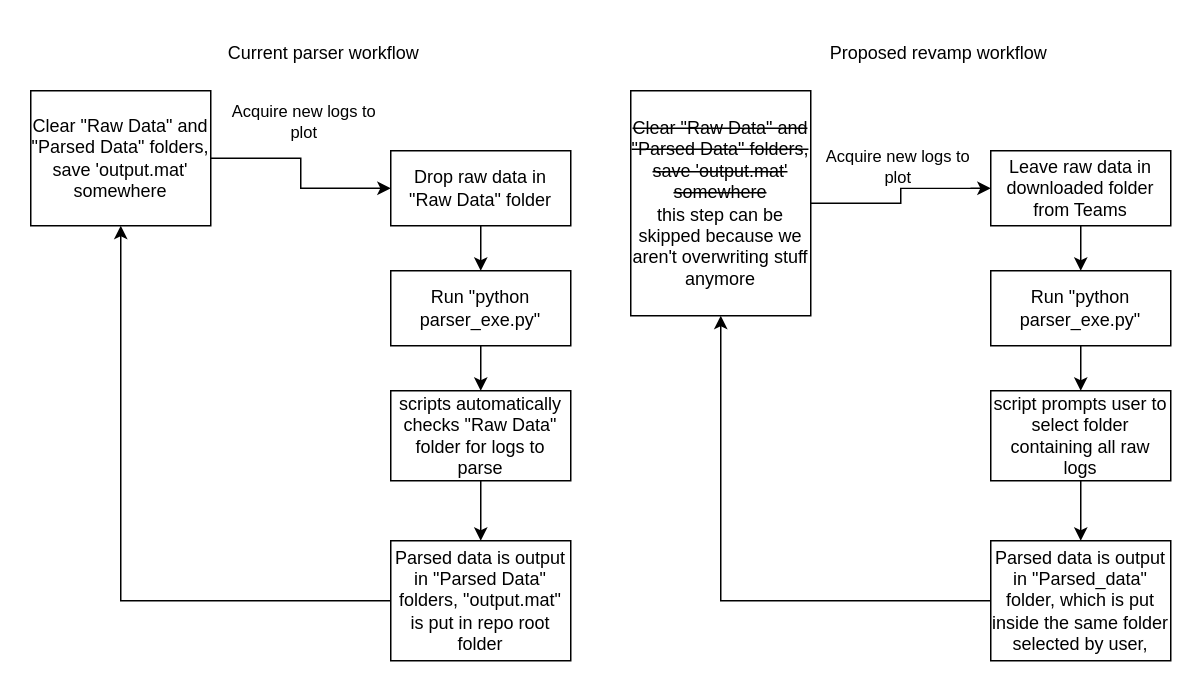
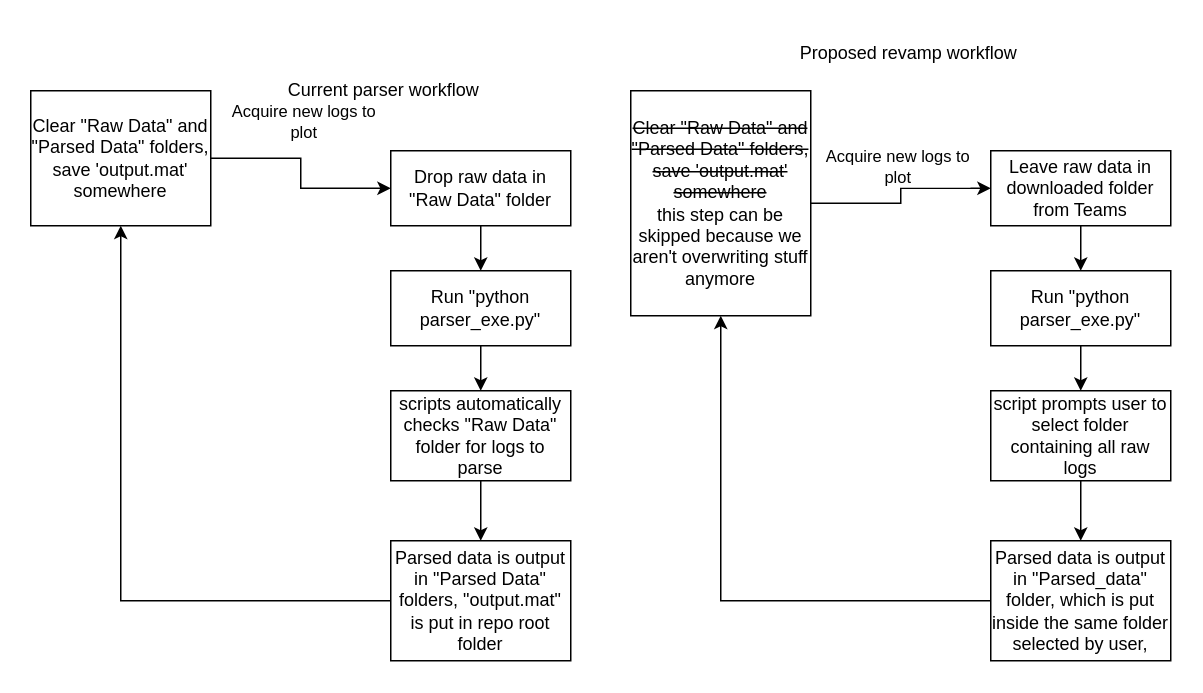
(323, 53) -> (383, 91)
(938, 53) -> (908, 53)
